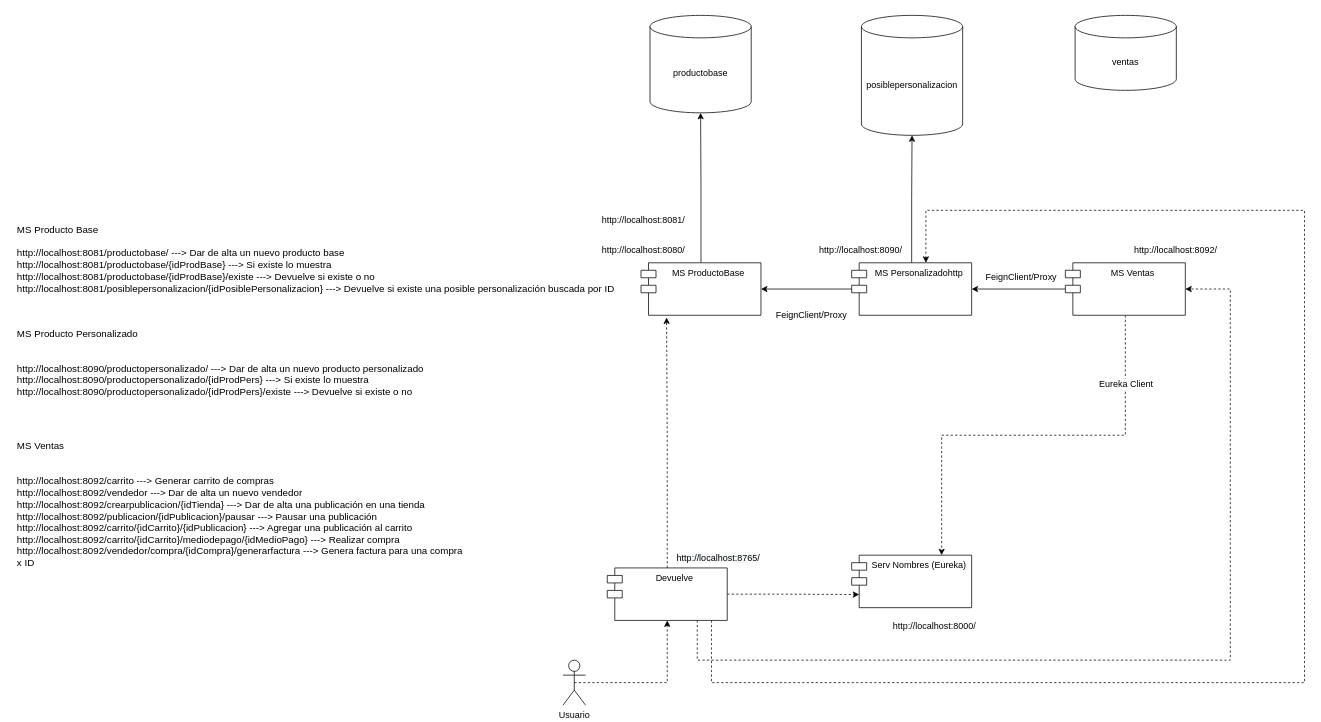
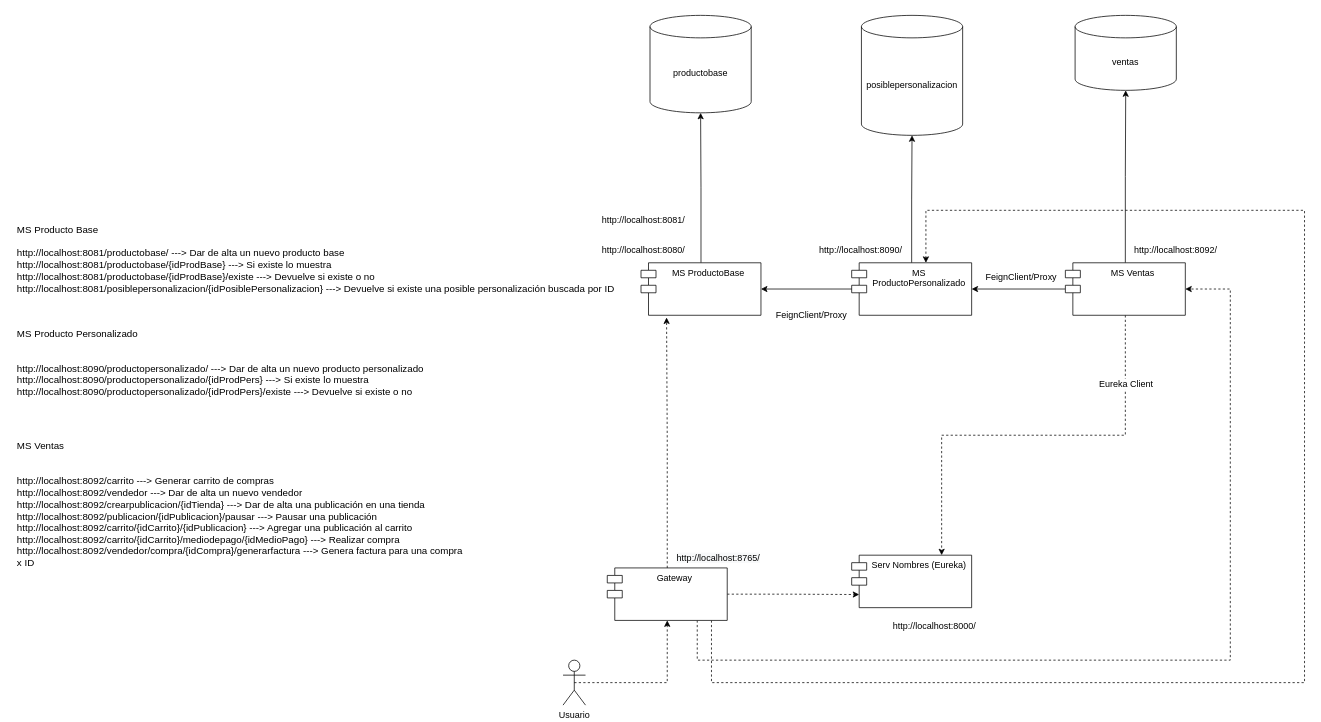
none -> (1125, 180)
(919, 274) -> (919, 279)
(674, 578) -> (674, 578)
